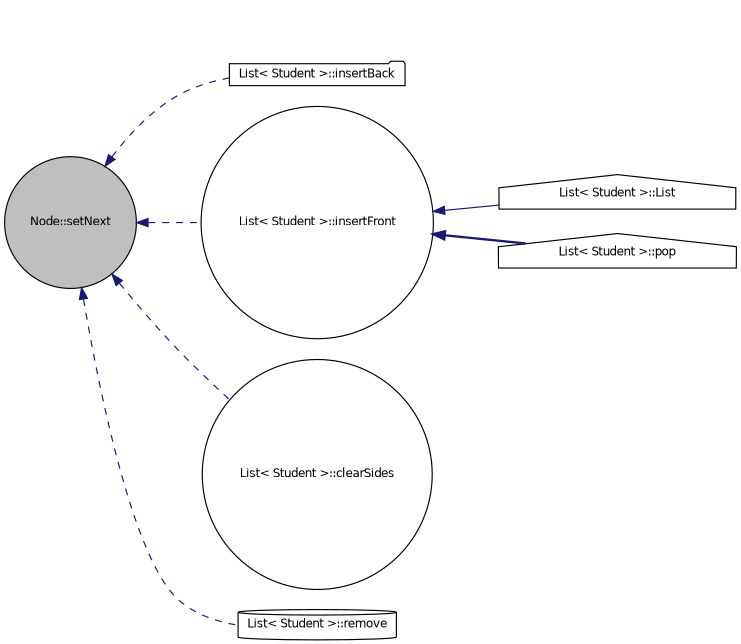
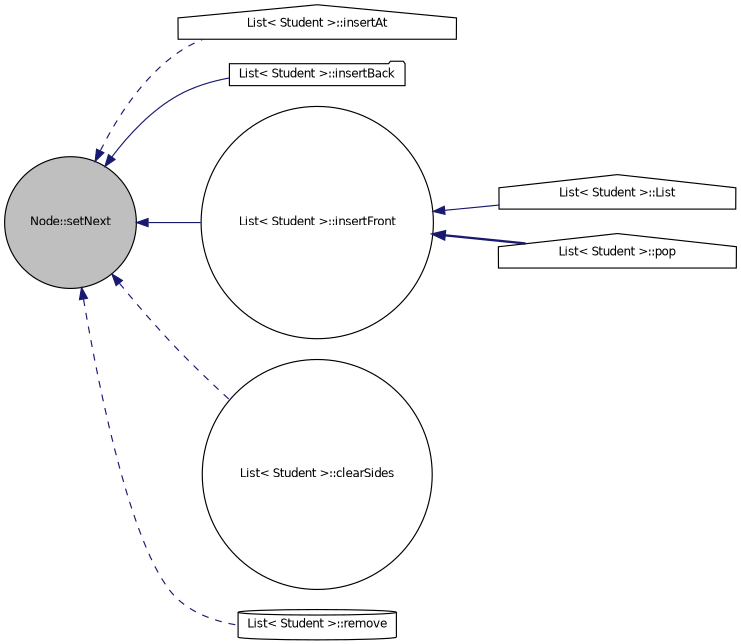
none -> (317, 24)
(163, 105) -> (163, 105)
(175, 223) -> (175, 223)
